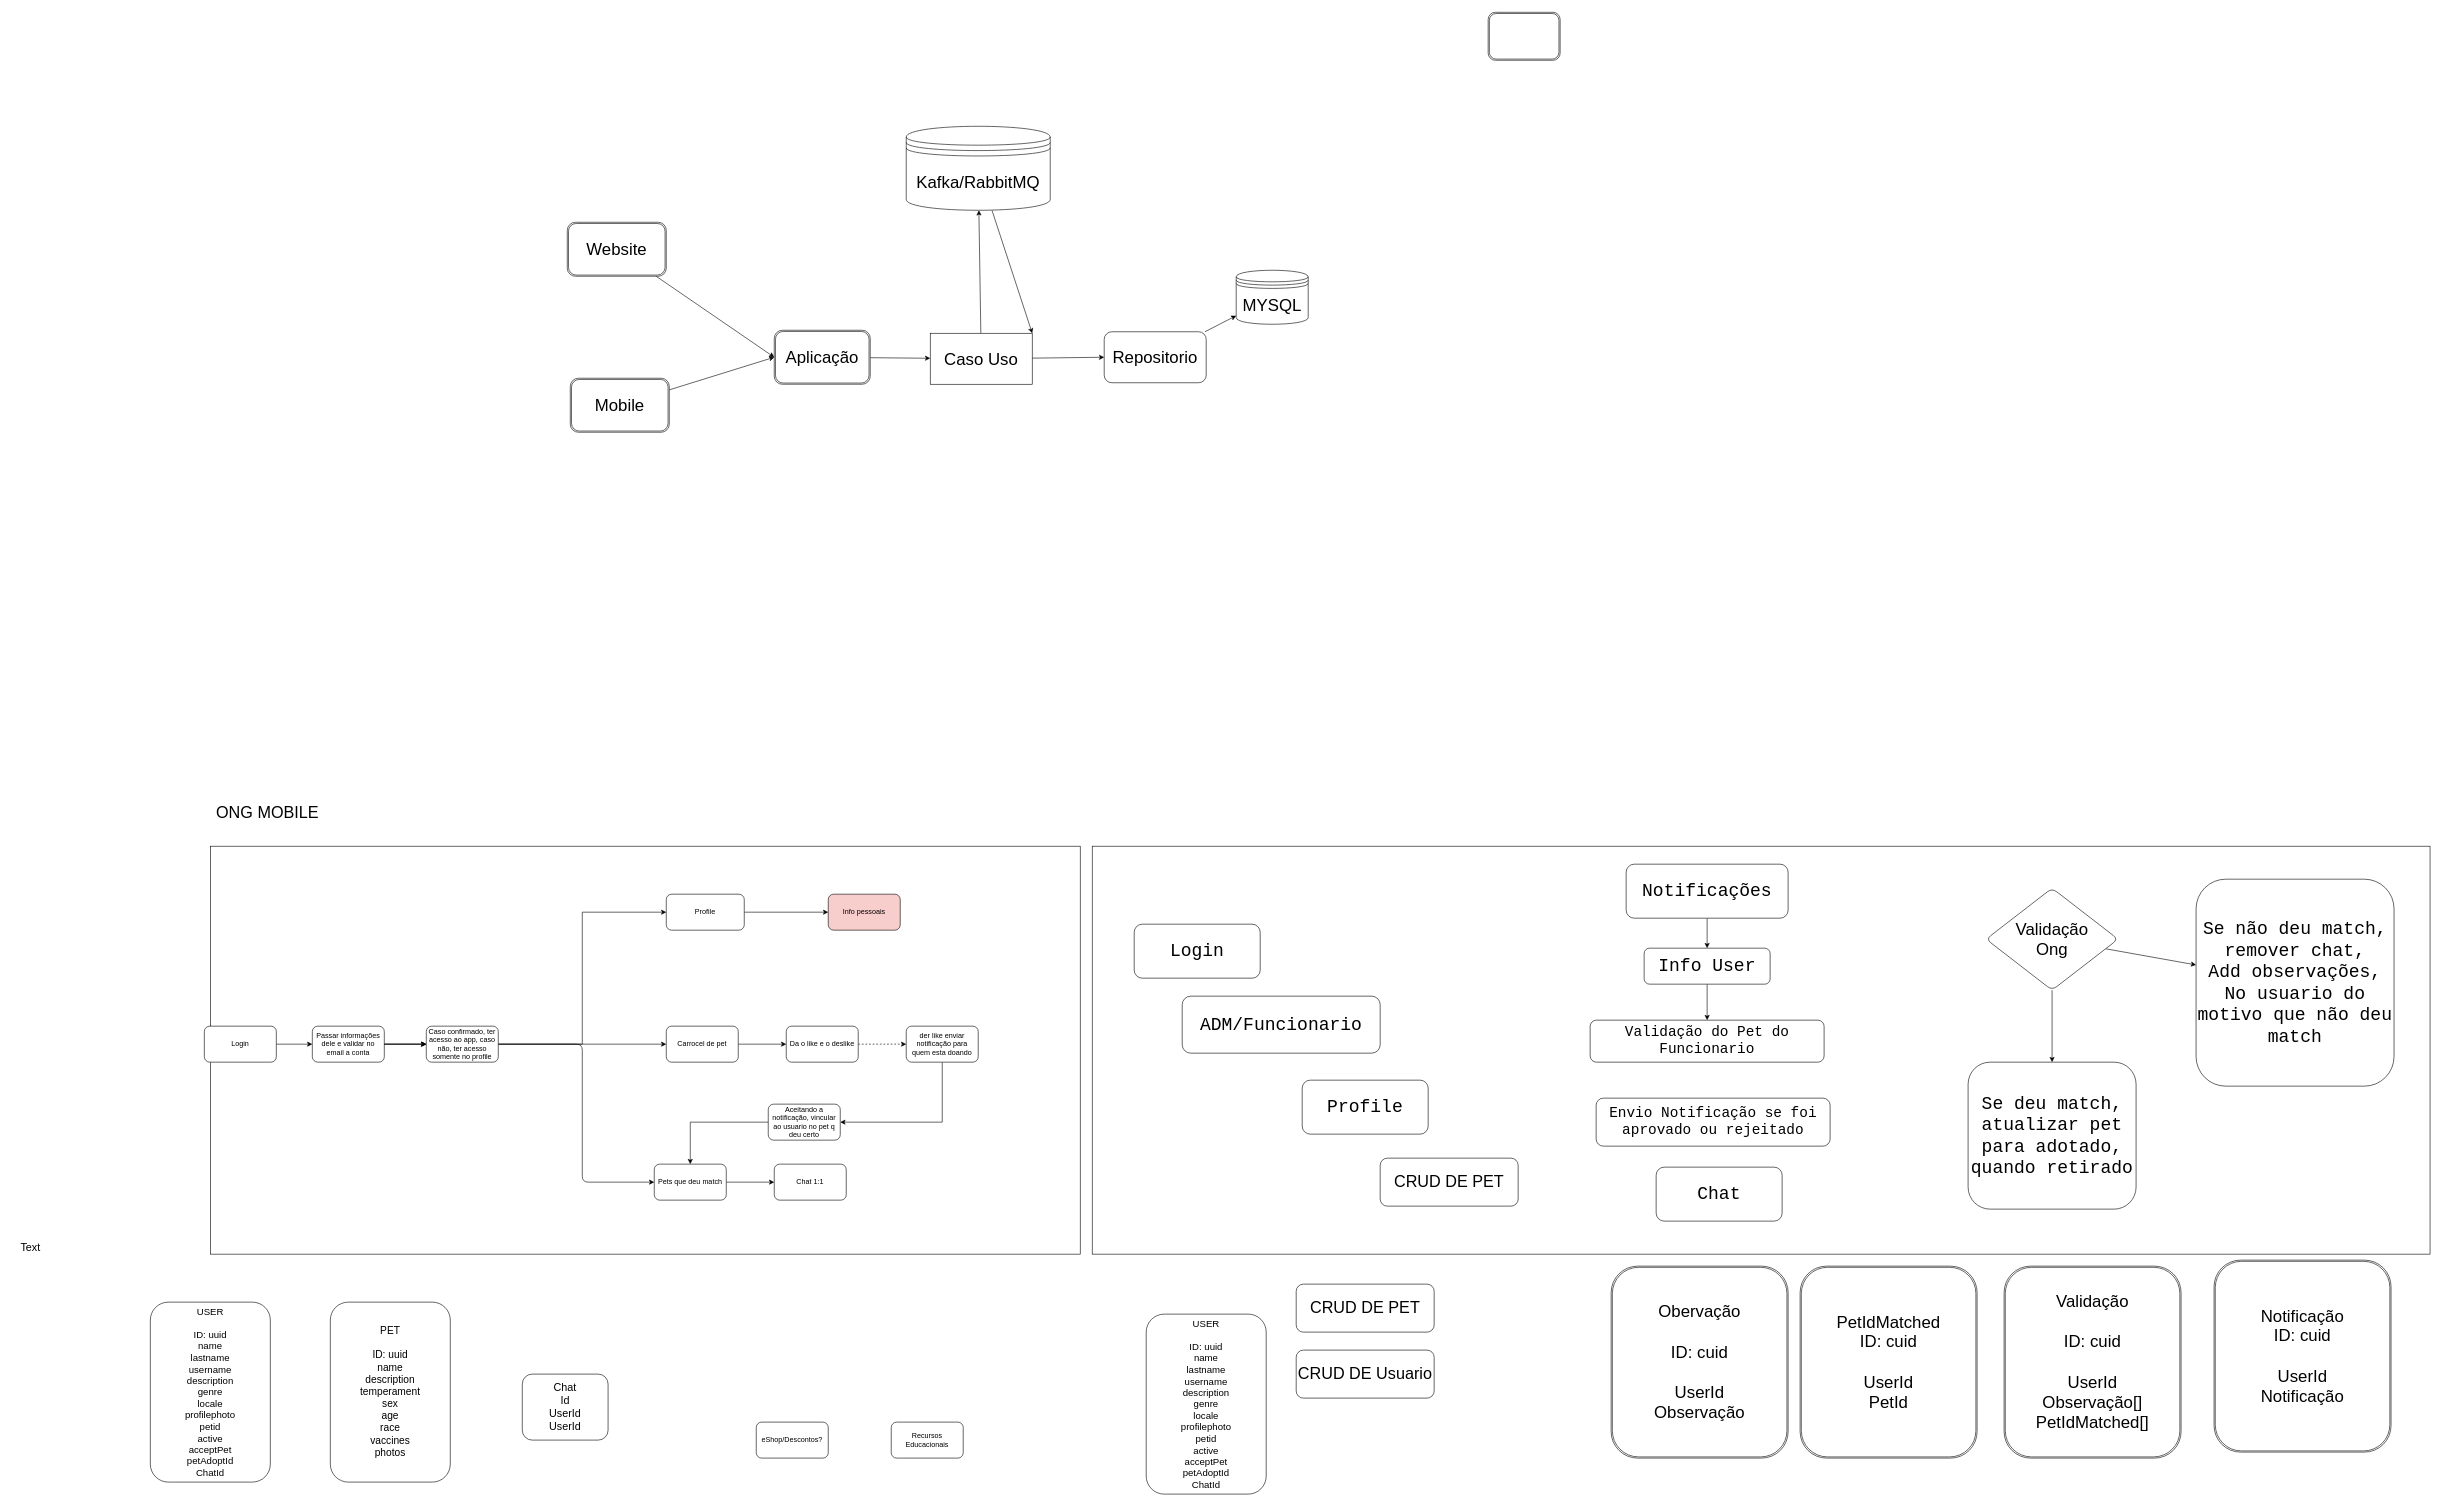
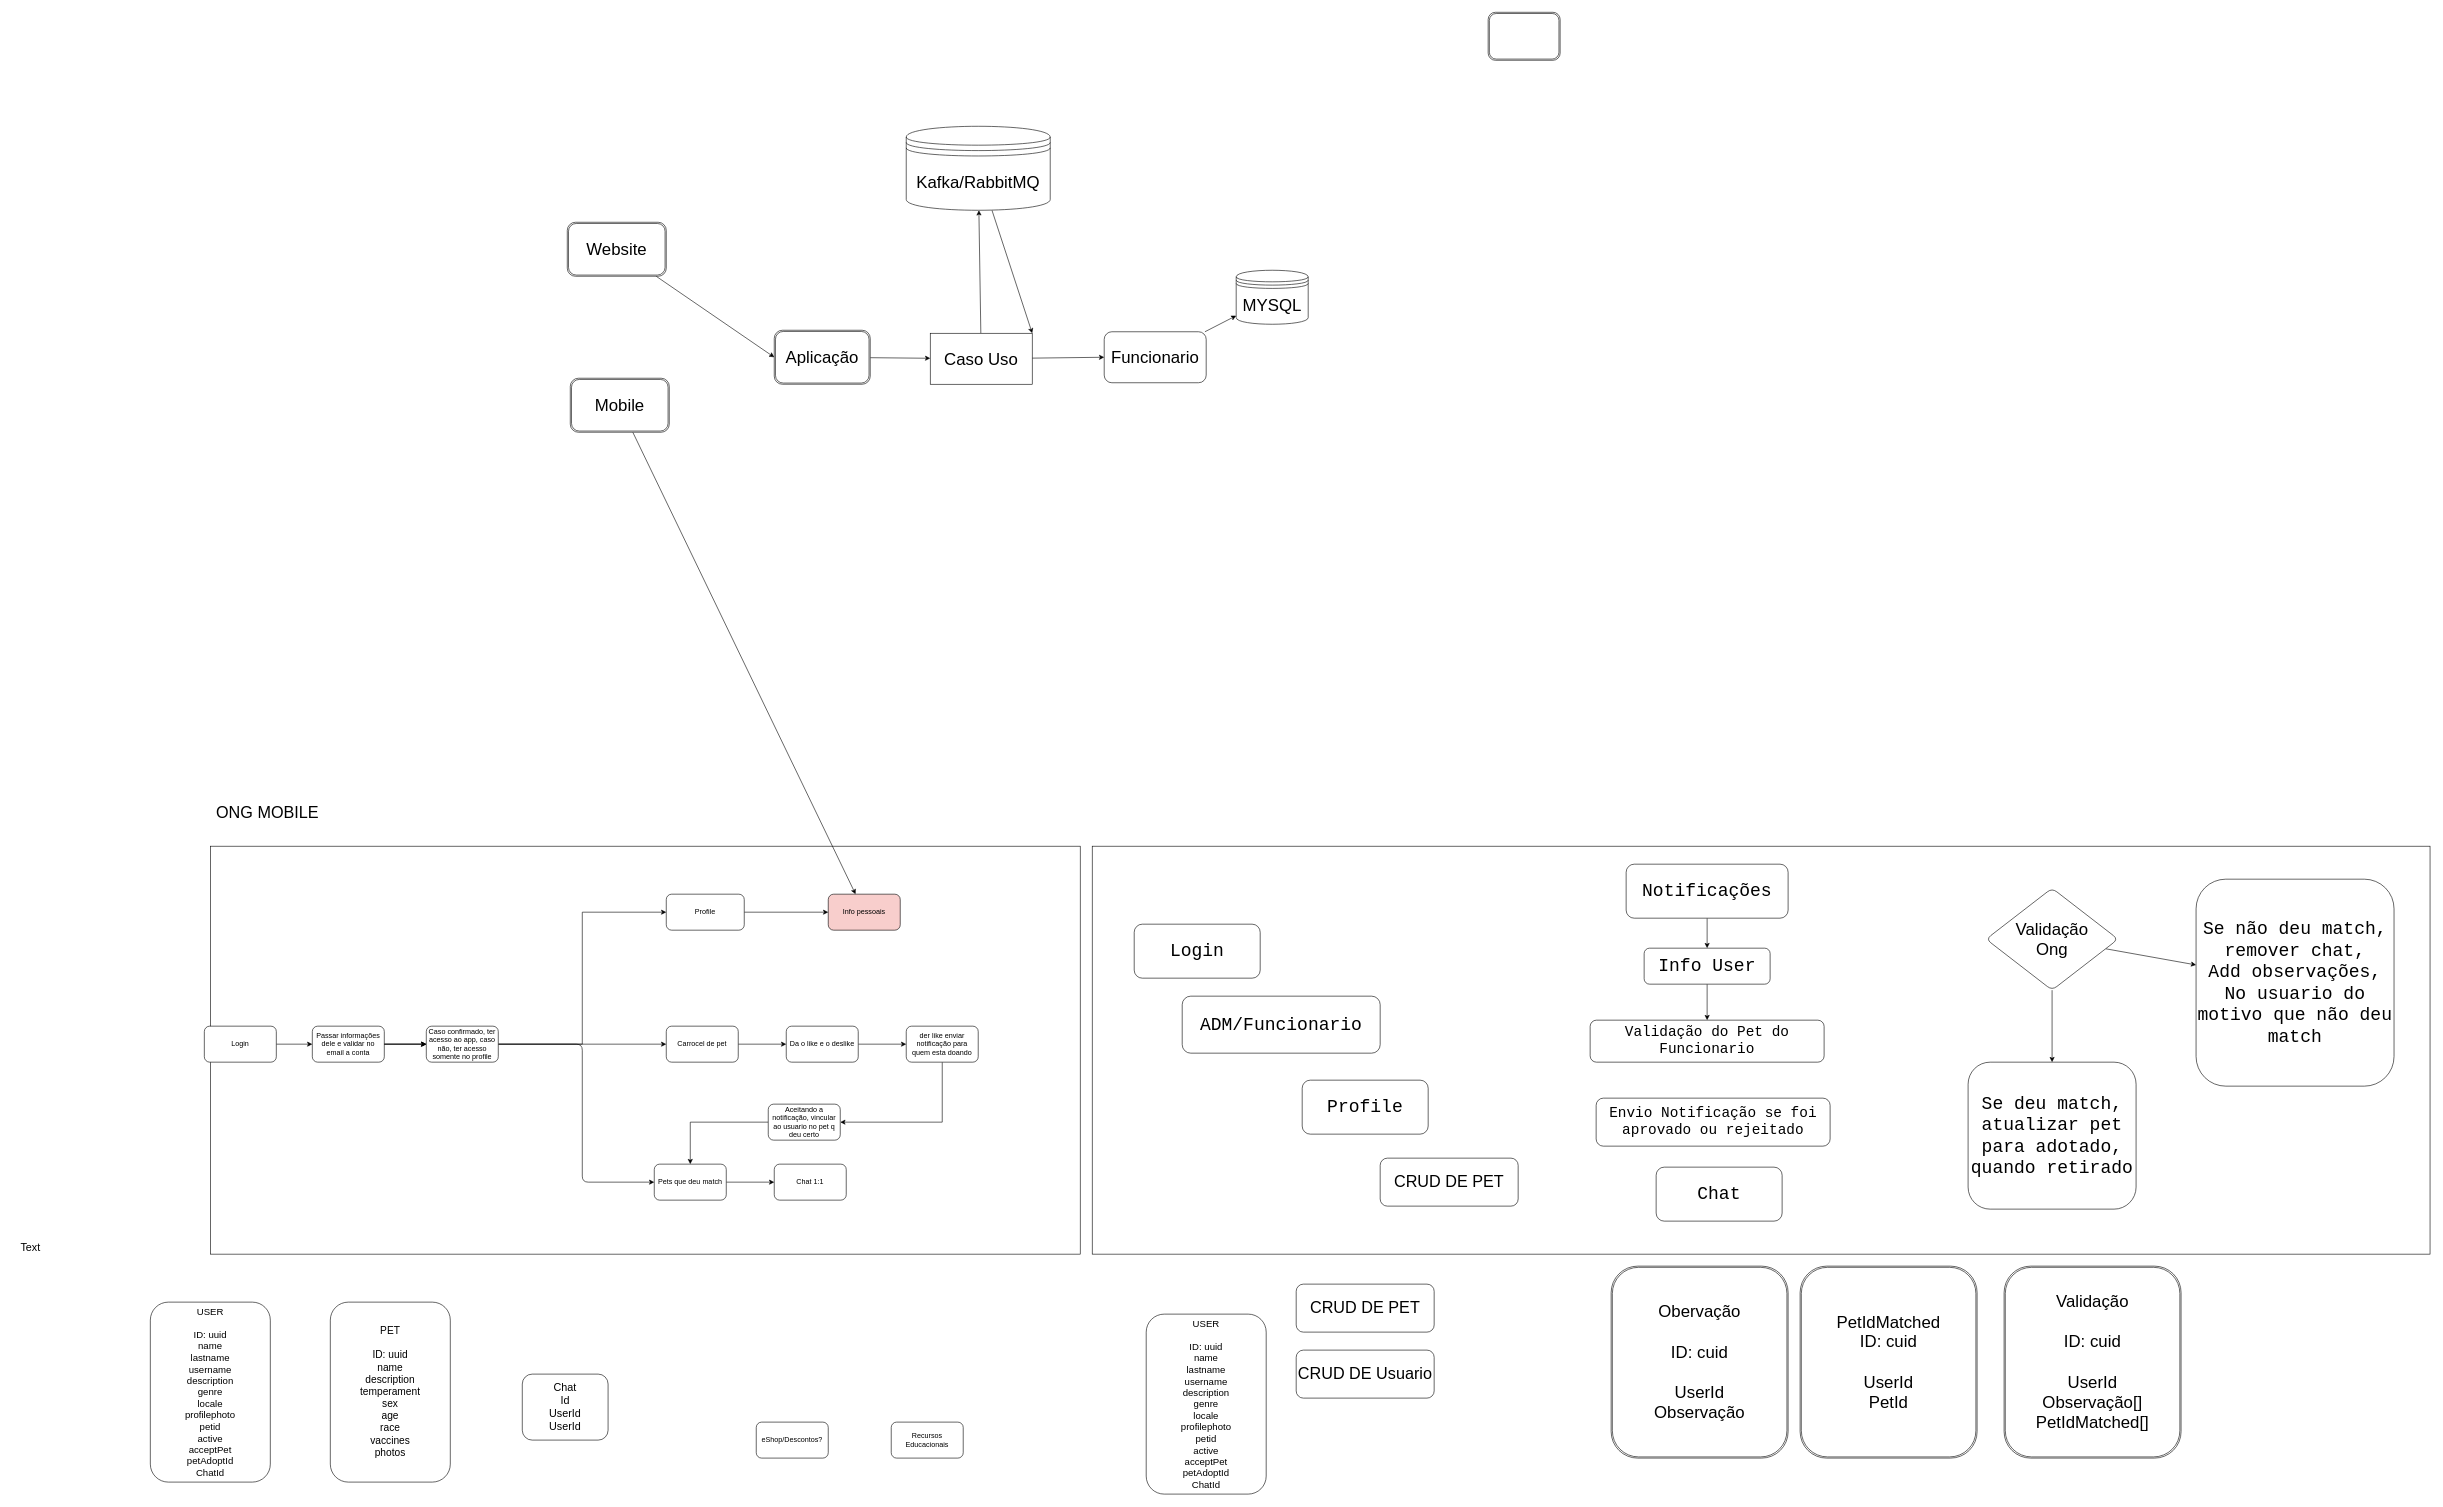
(1155, 357) -> (1155, 357)
(720, 374) -> (693, 558)
(880, 1044) -> (880, 1044)
(2303, 1356) -> none
